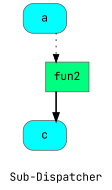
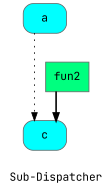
(56, 44) -> (34, 73)
